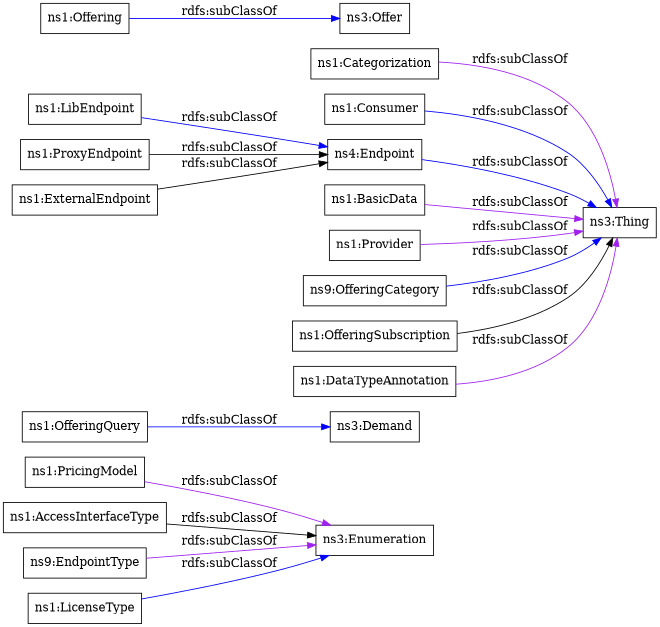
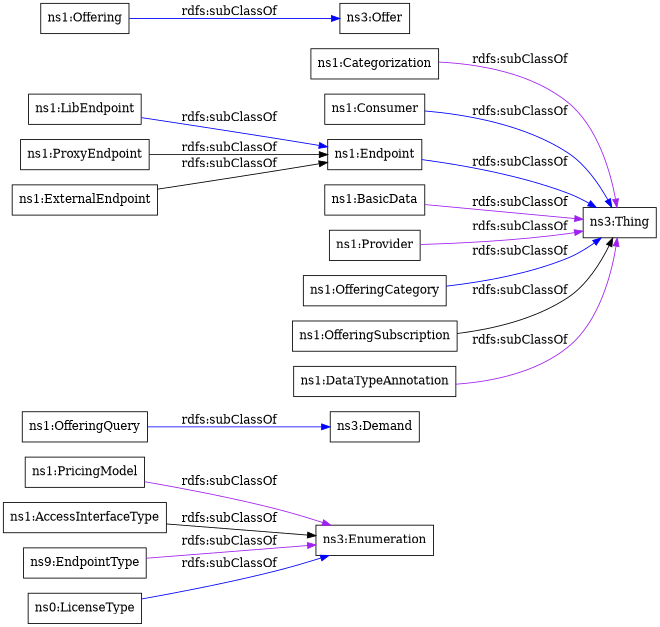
(375, 155) -> (375, 155)
(375, 291) -> (375, 291)
(85, 608) -> (85, 608)
